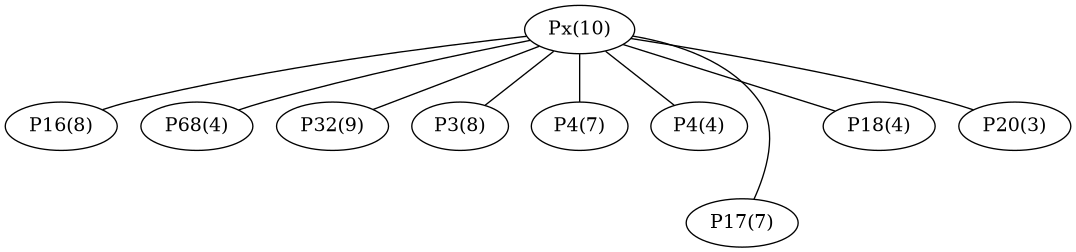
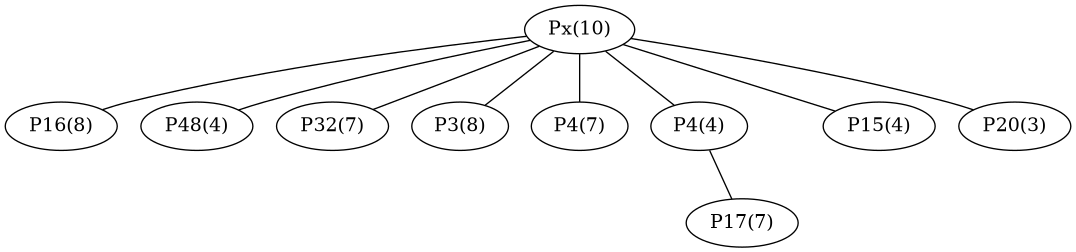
(753, 94) -> (721, 175)
(197, 126) -> (197, 126)
(333, 126) -> (333, 126)
(879, 126) -> (879, 126)
